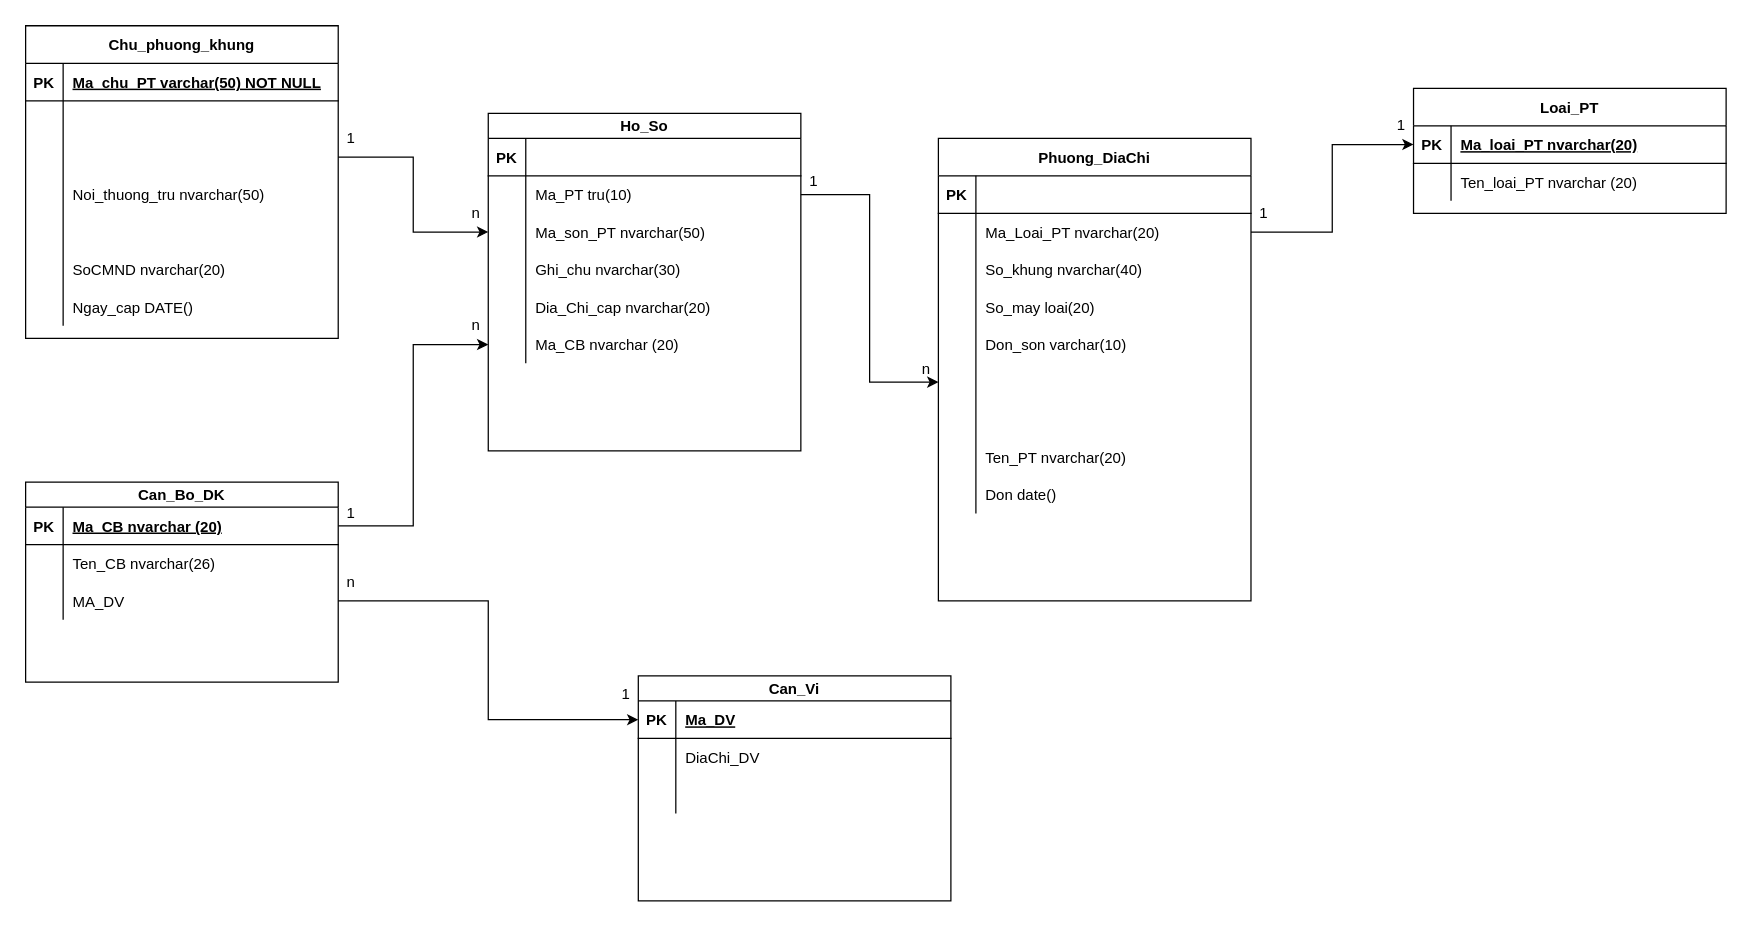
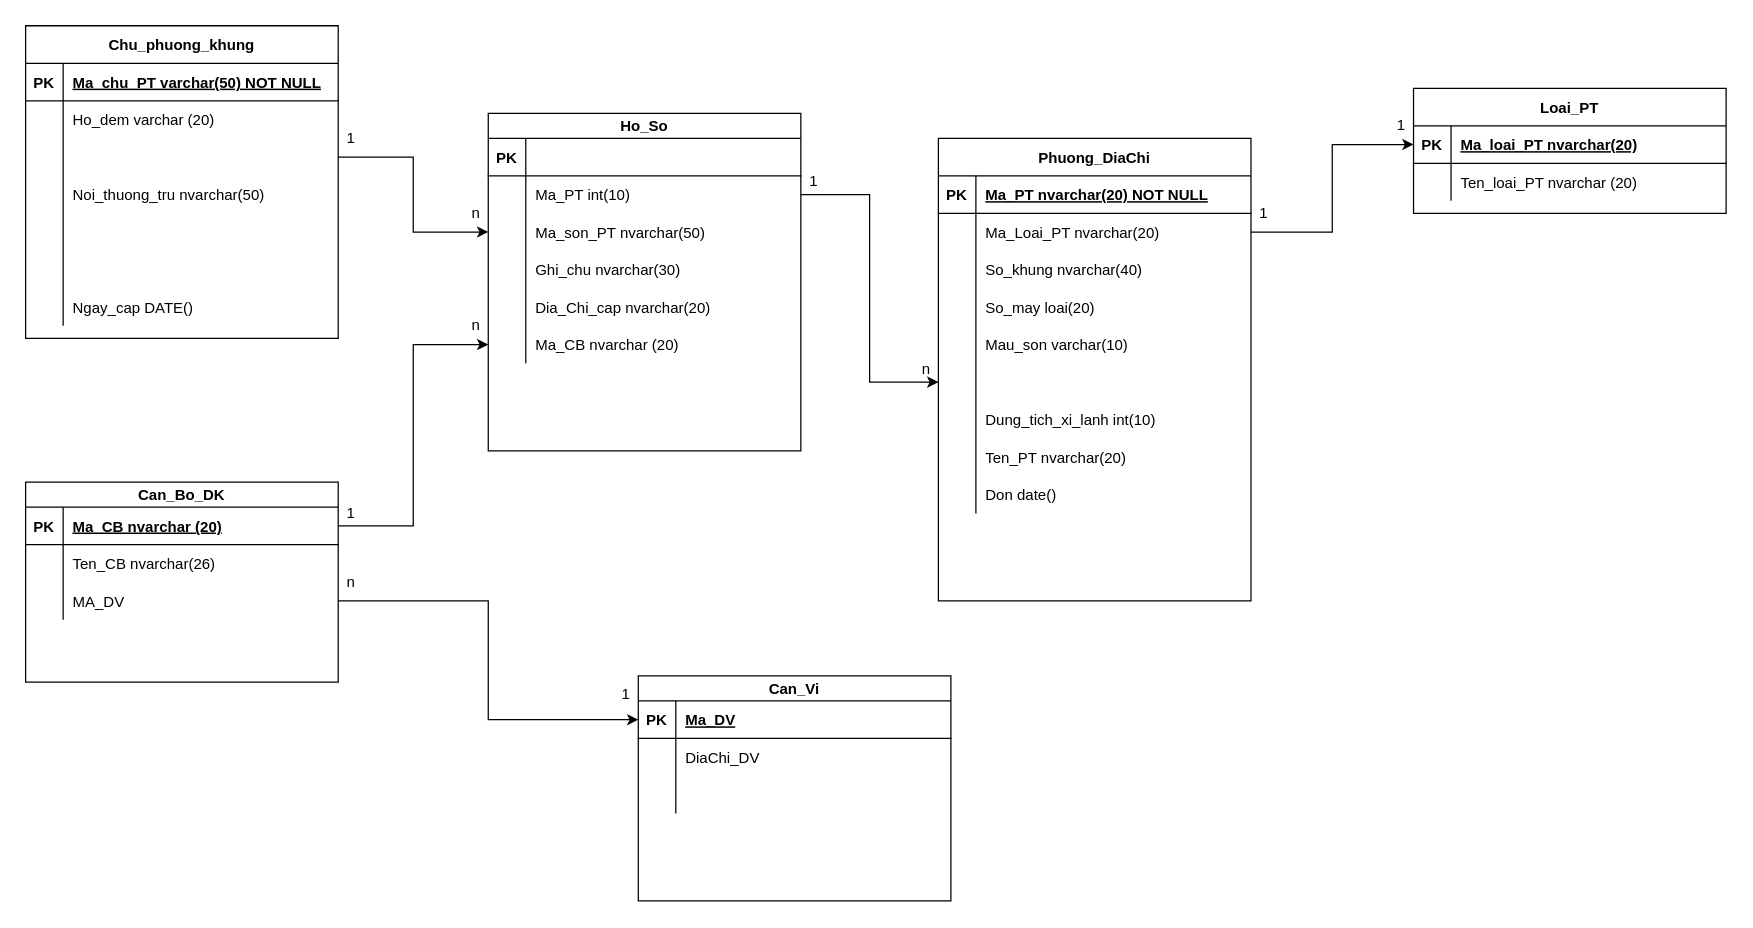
none -> (201, 119)
none -> (1113, 194)
(588, 195) -> (586, 195)
(201, 269) -> none
(1063, 345) -> (1063, 345)
none -> (1113, 419)
